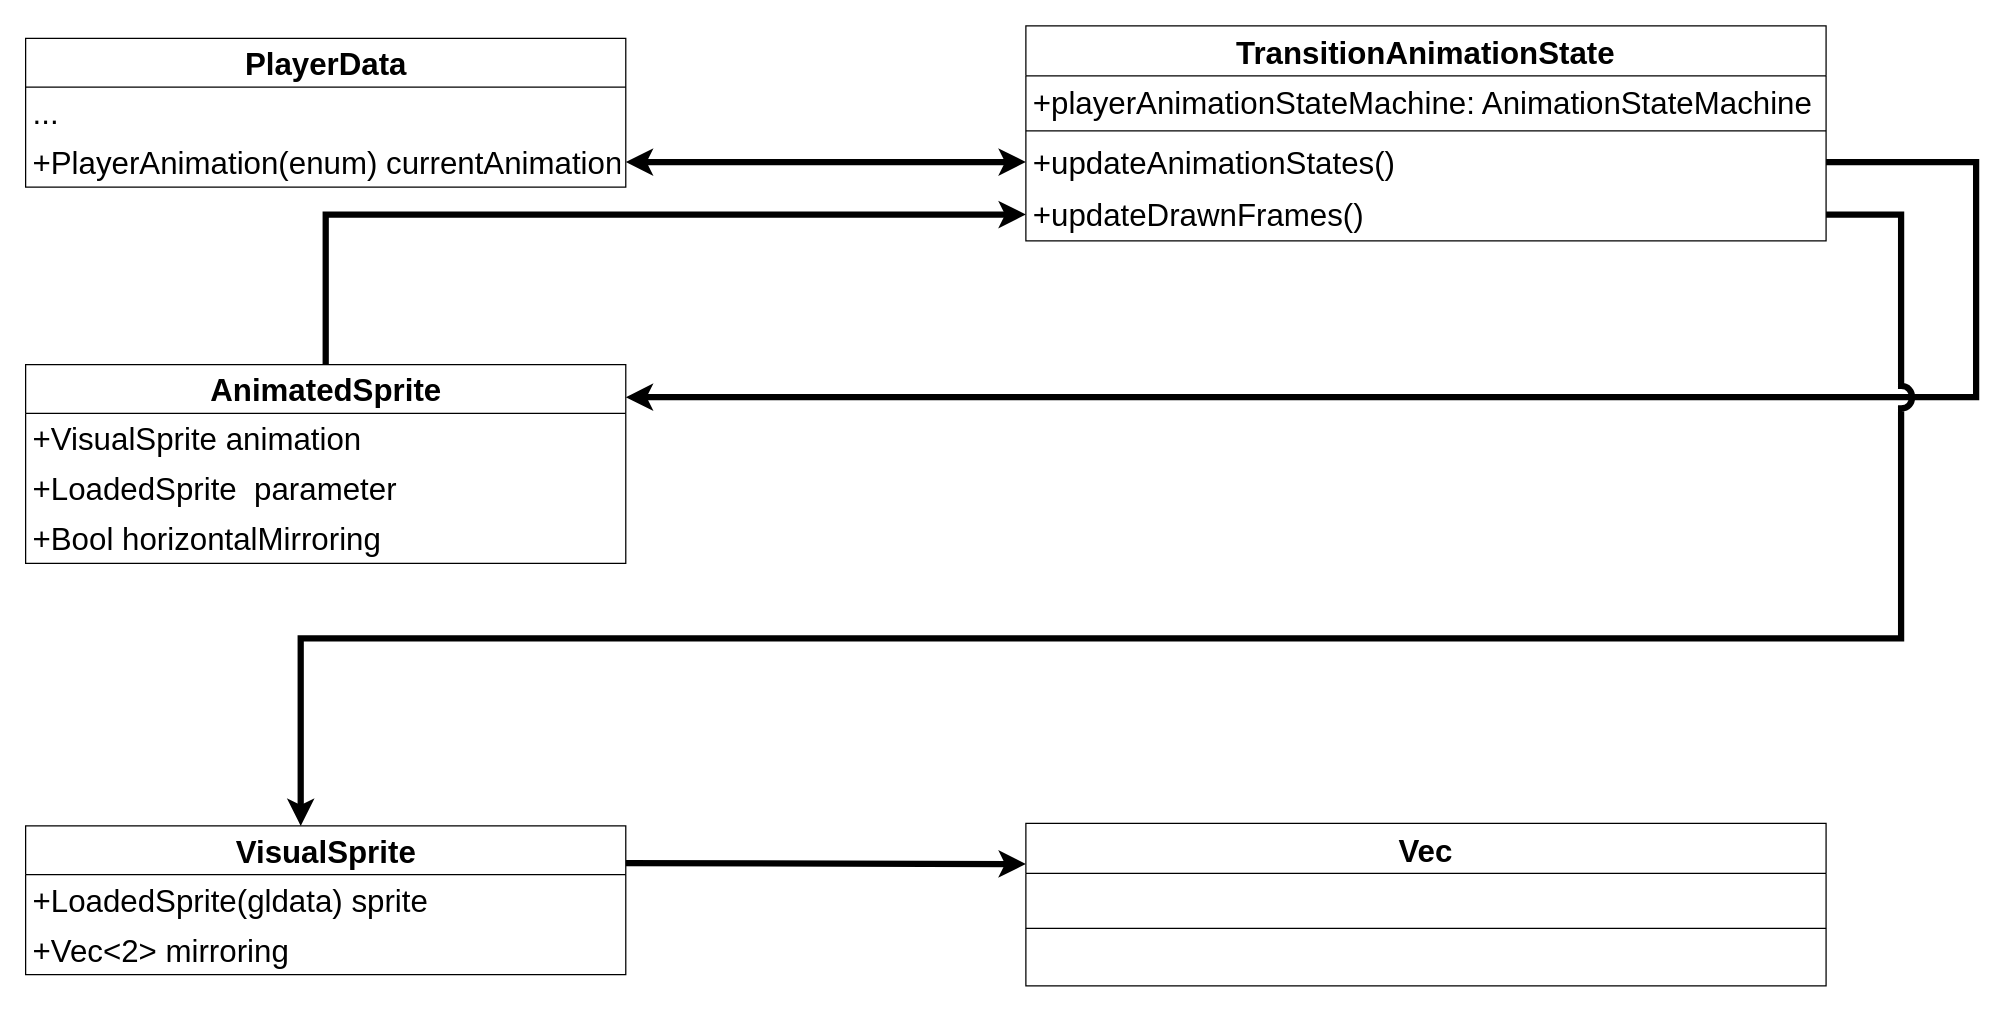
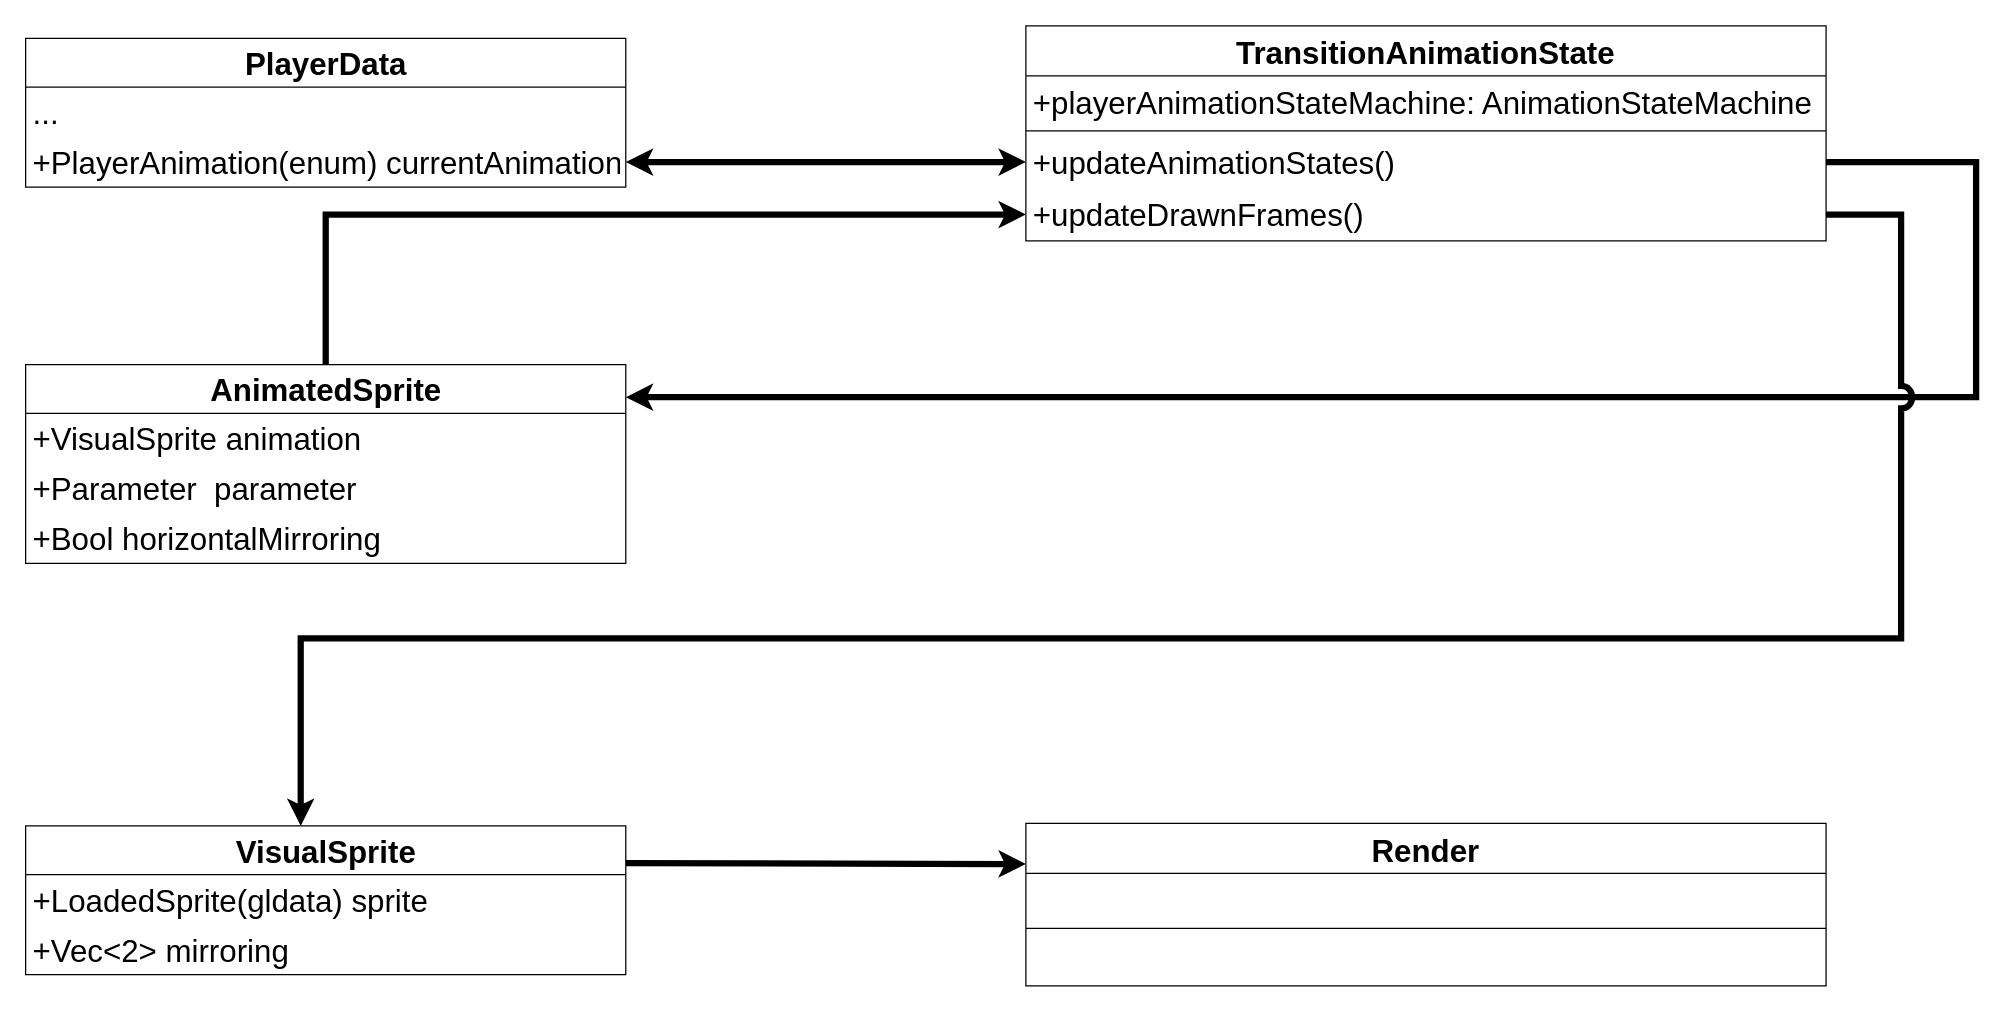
(235, 488) -> (213, 488)
(1425, 851) -> (1425, 851)
